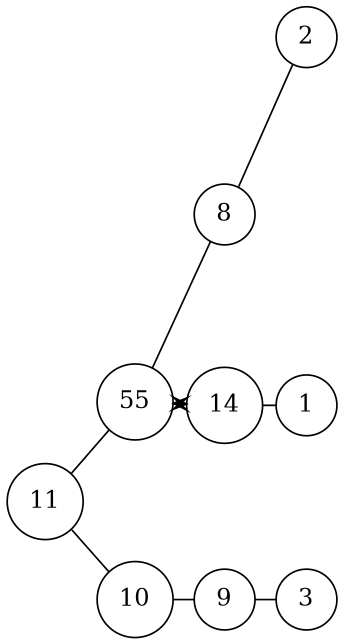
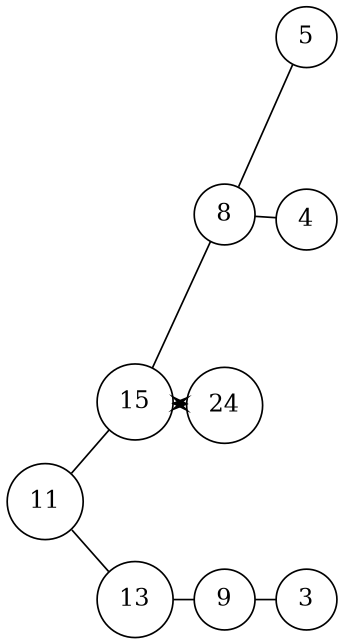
(307, 37) -> (307, 37)
none -> (307, 220)
(135, 402) -> (135, 402)
(225, 405) -> (225, 405)
(307, 405) -> none
(135, 600) -> (135, 600)
